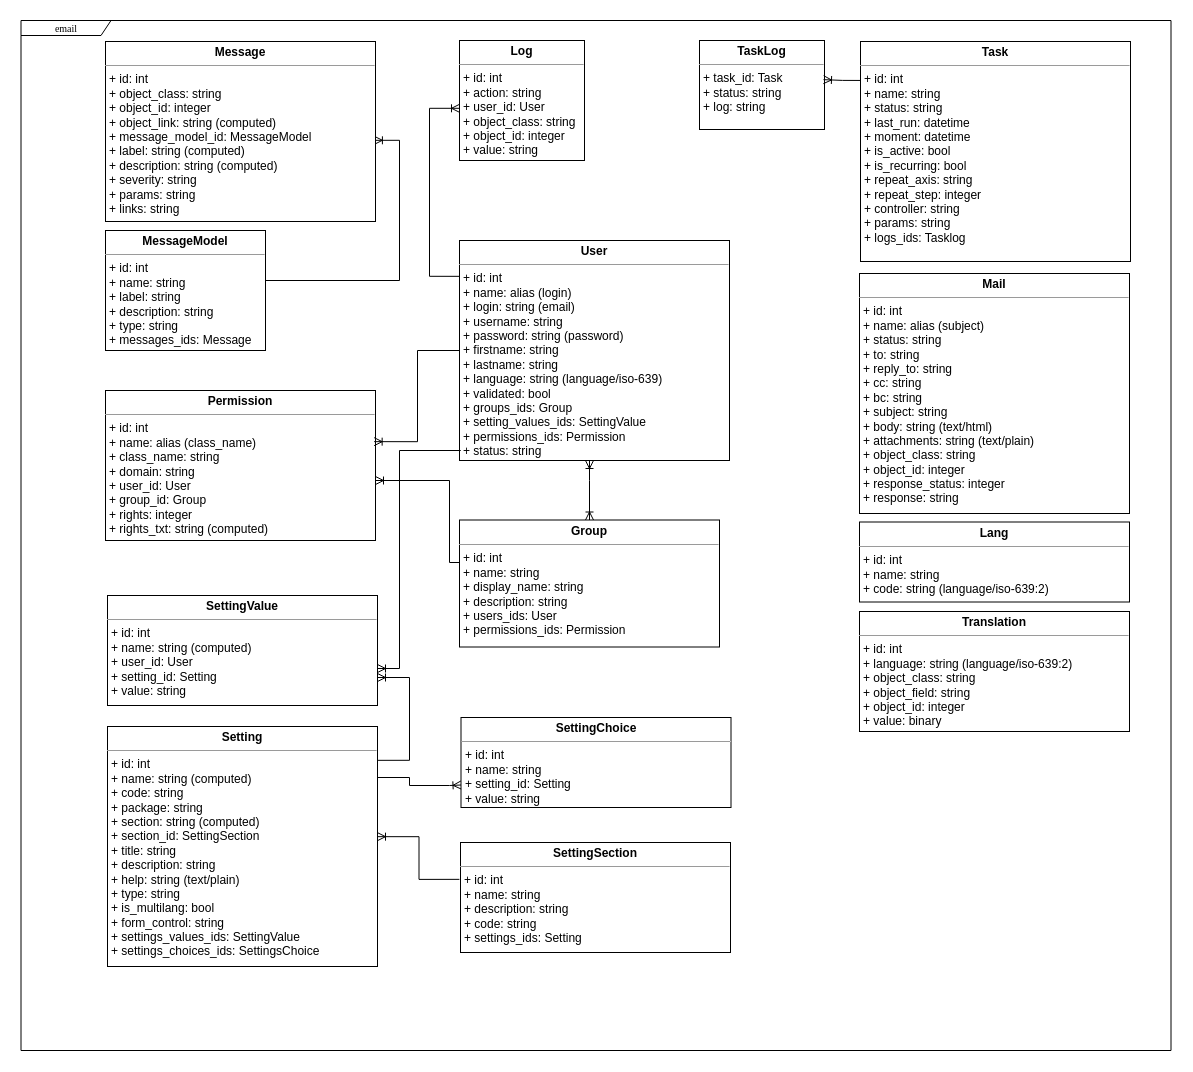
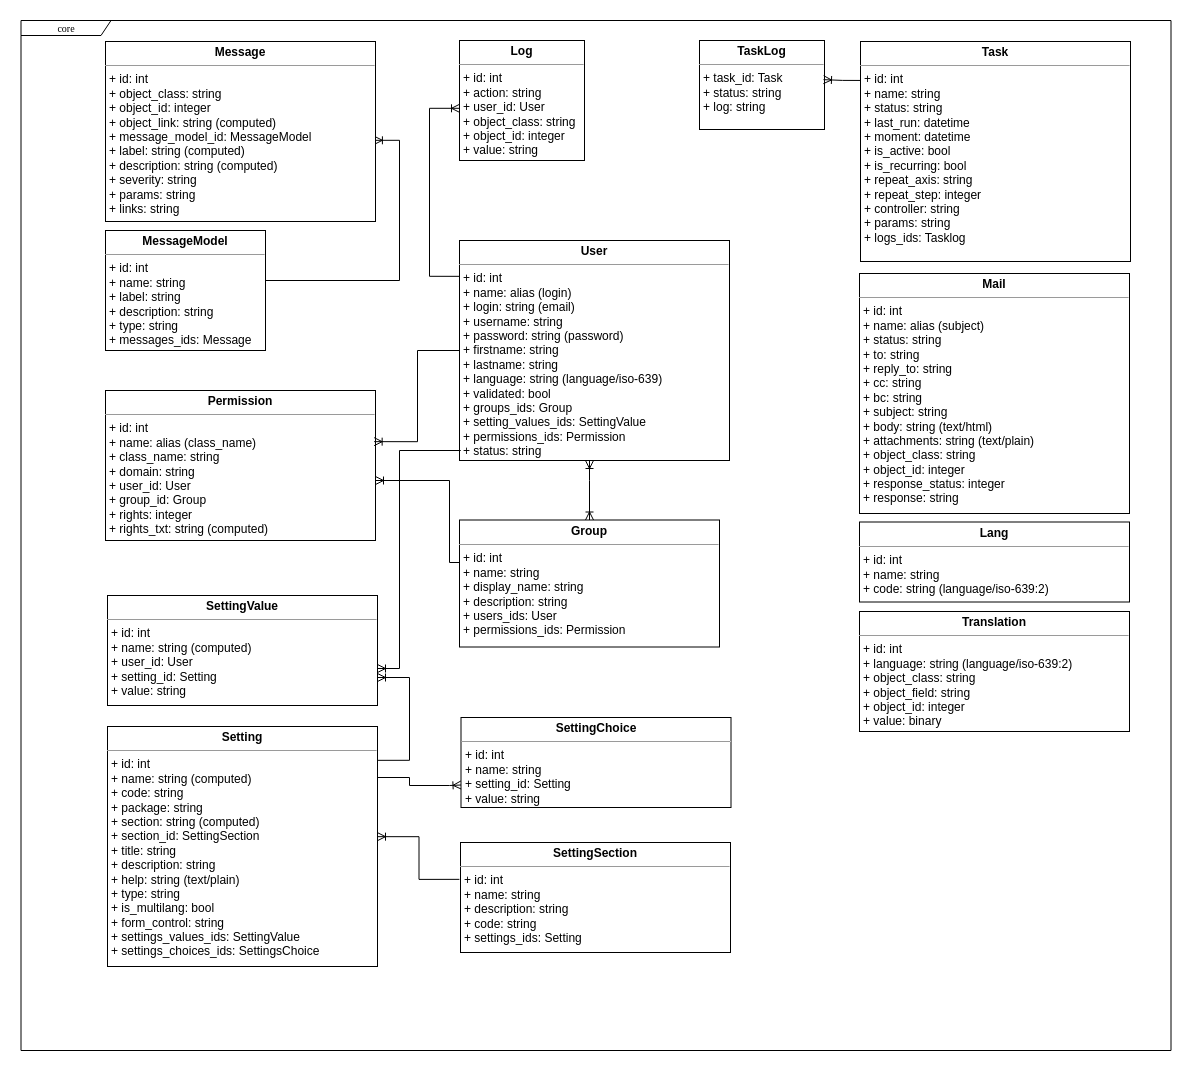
(67, 29) -> (67, 29)
